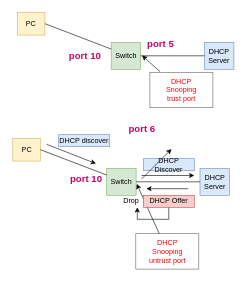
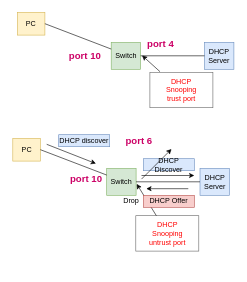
(161, 44) -> (161, 44)
(142, 129) -> (139, 141)
(137, 216) -> none
(167, 251) -> (167, 233)
